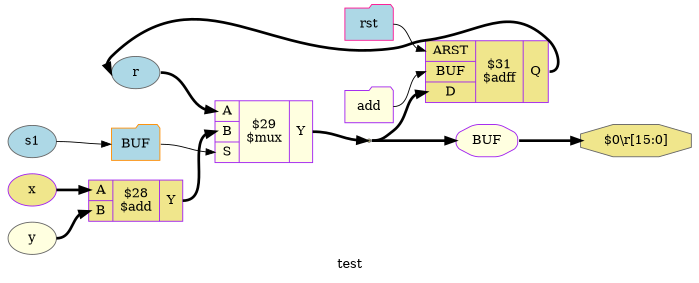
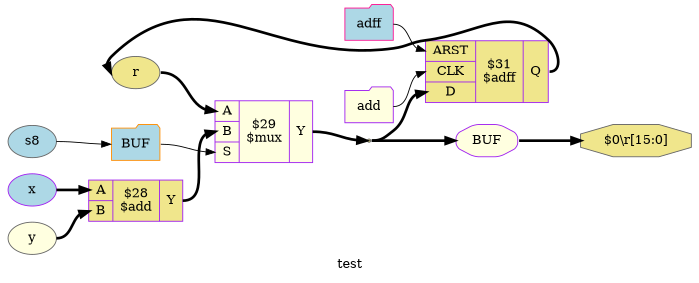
(369, 24) -> (369, 24)
(451, 71) -> (451, 71)
(136, 73) -> (136, 73)
(32, 142) -> (32, 142)
(32, 190) -> (32, 190)
